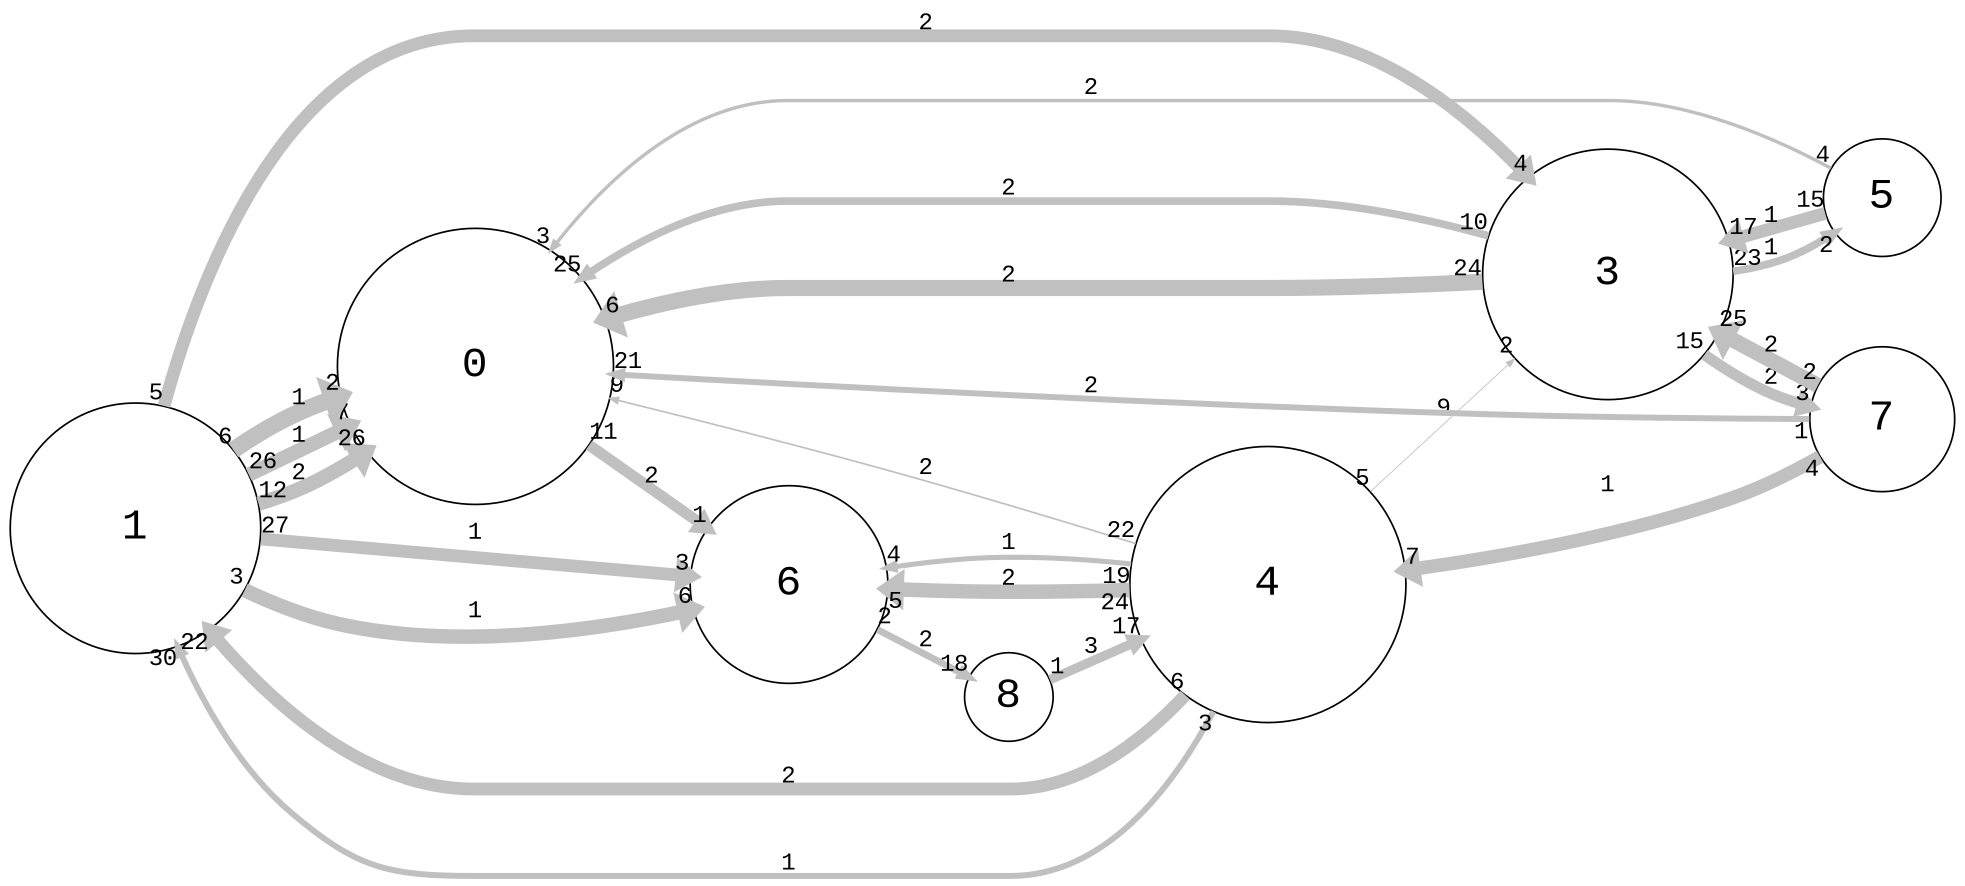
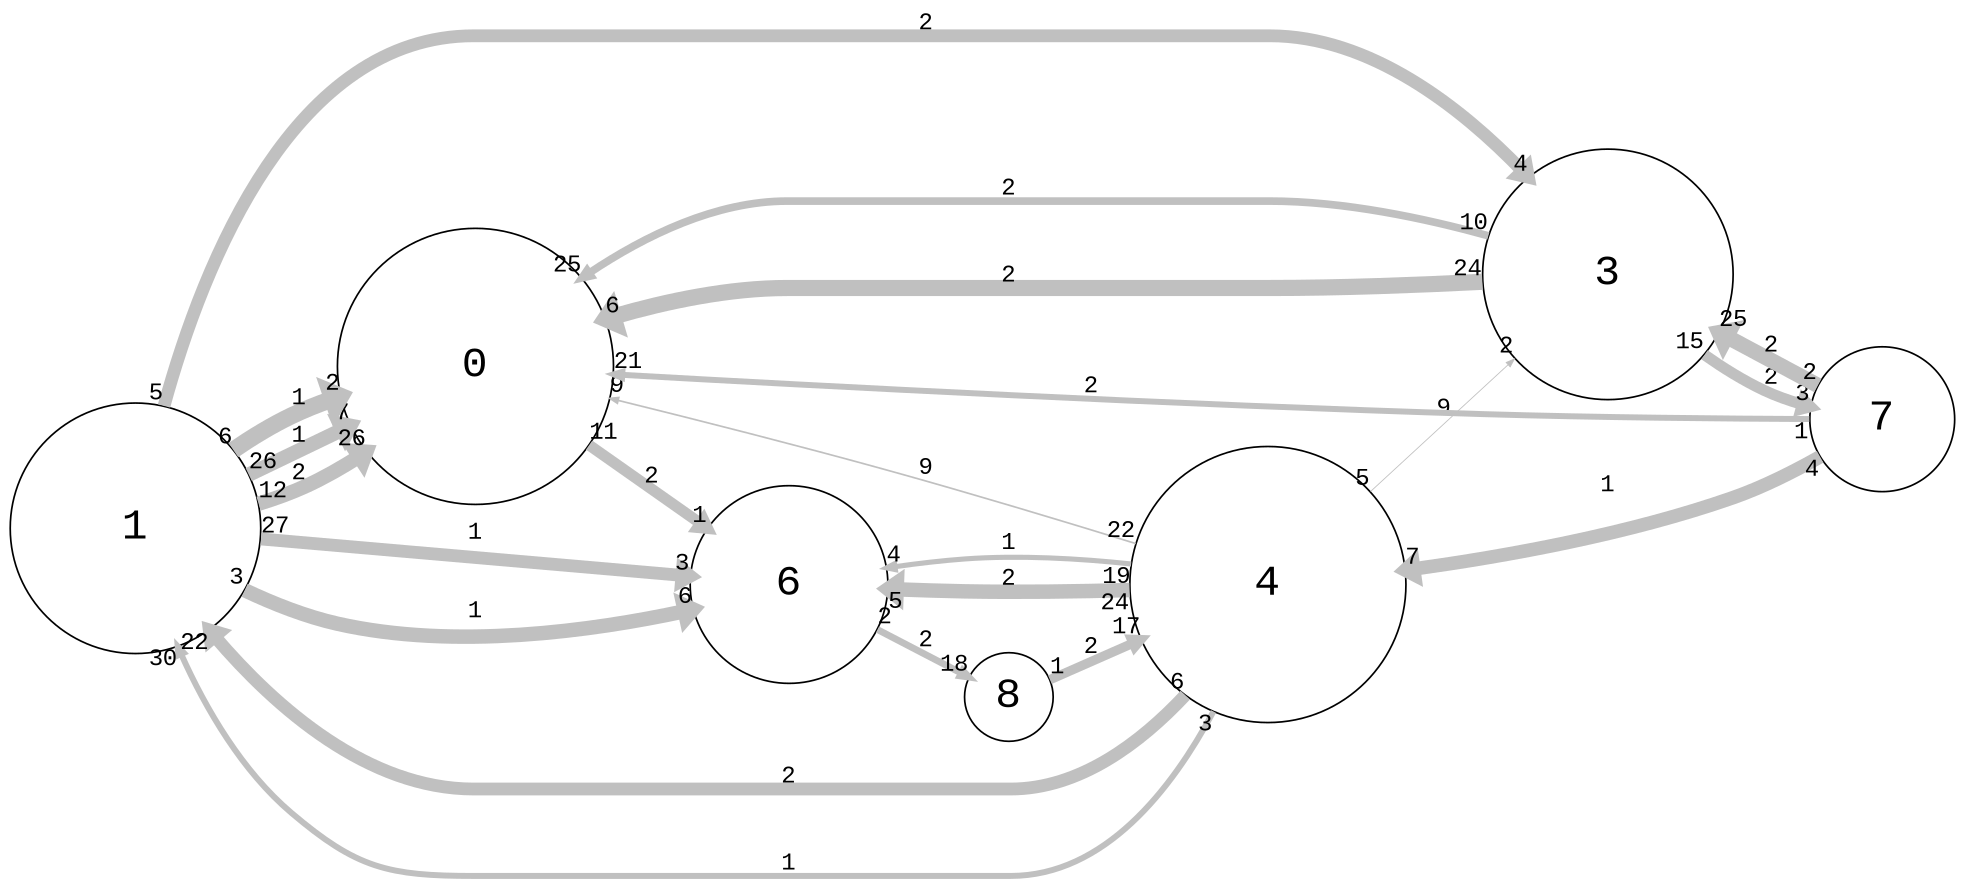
(1882, 198) -> none
(926, 468) -> (926, 468)
(1092, 647) -> (1092, 647)
